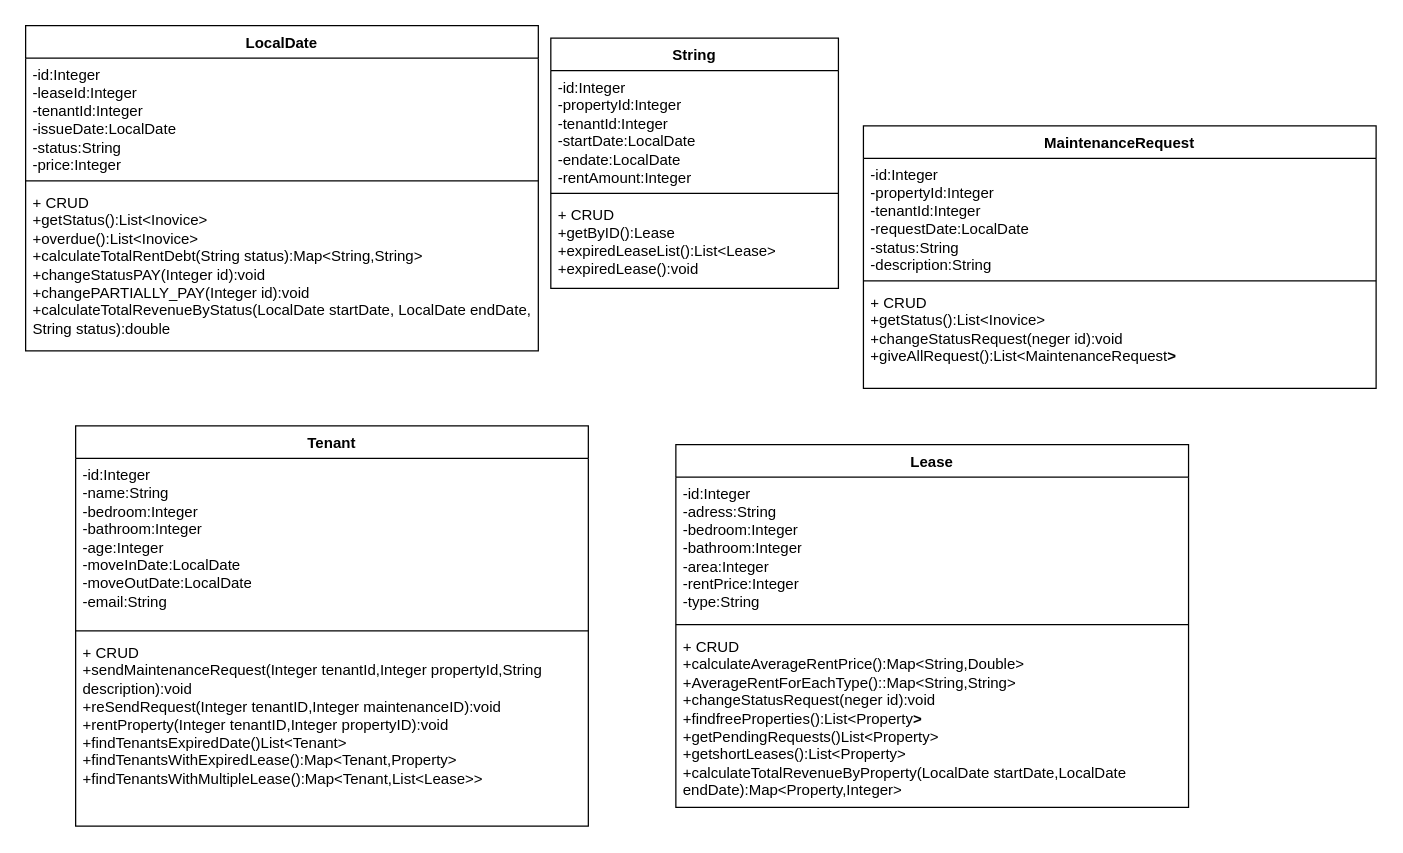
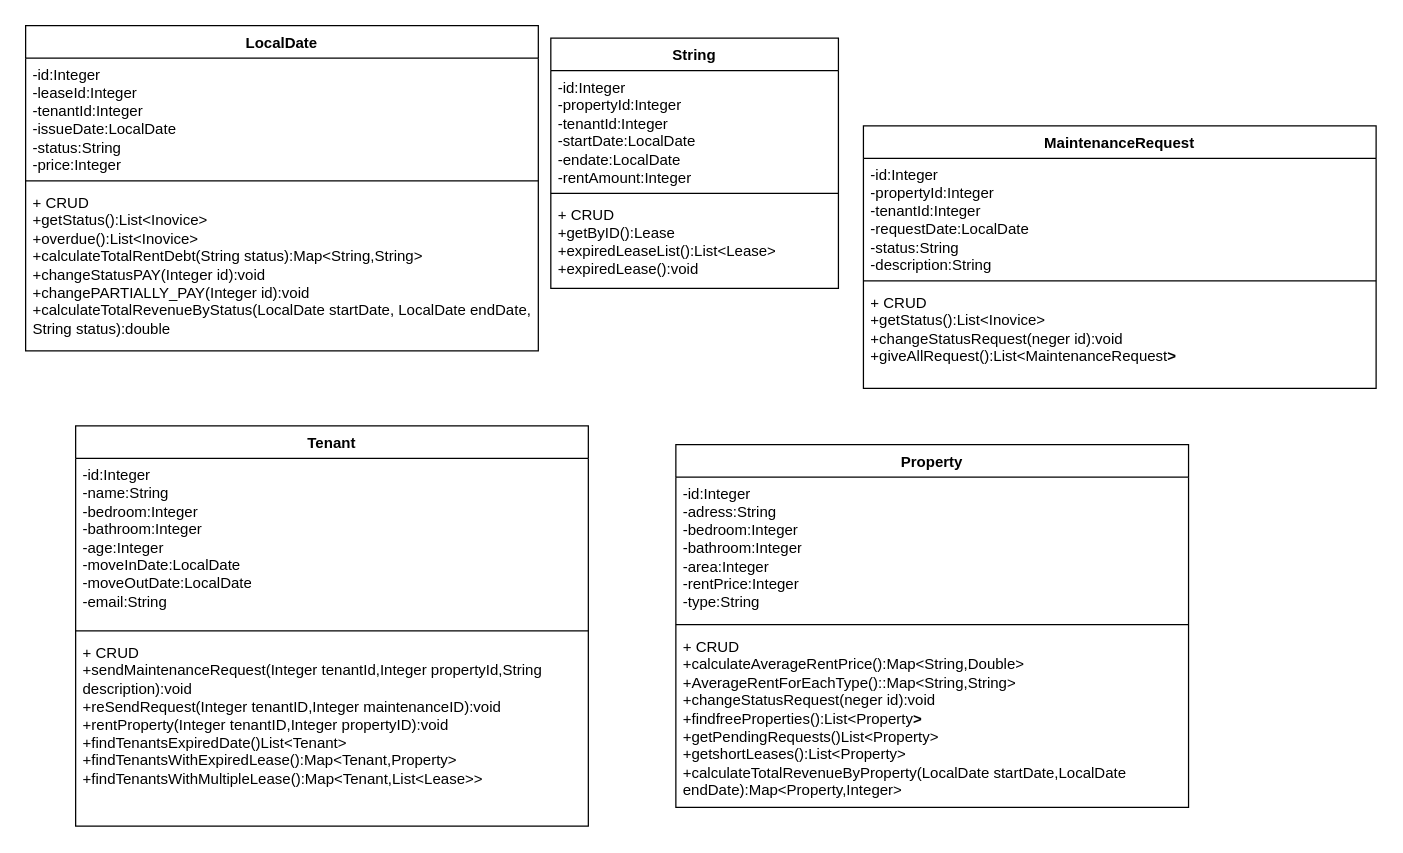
(932, 462) -> (932, 462)
